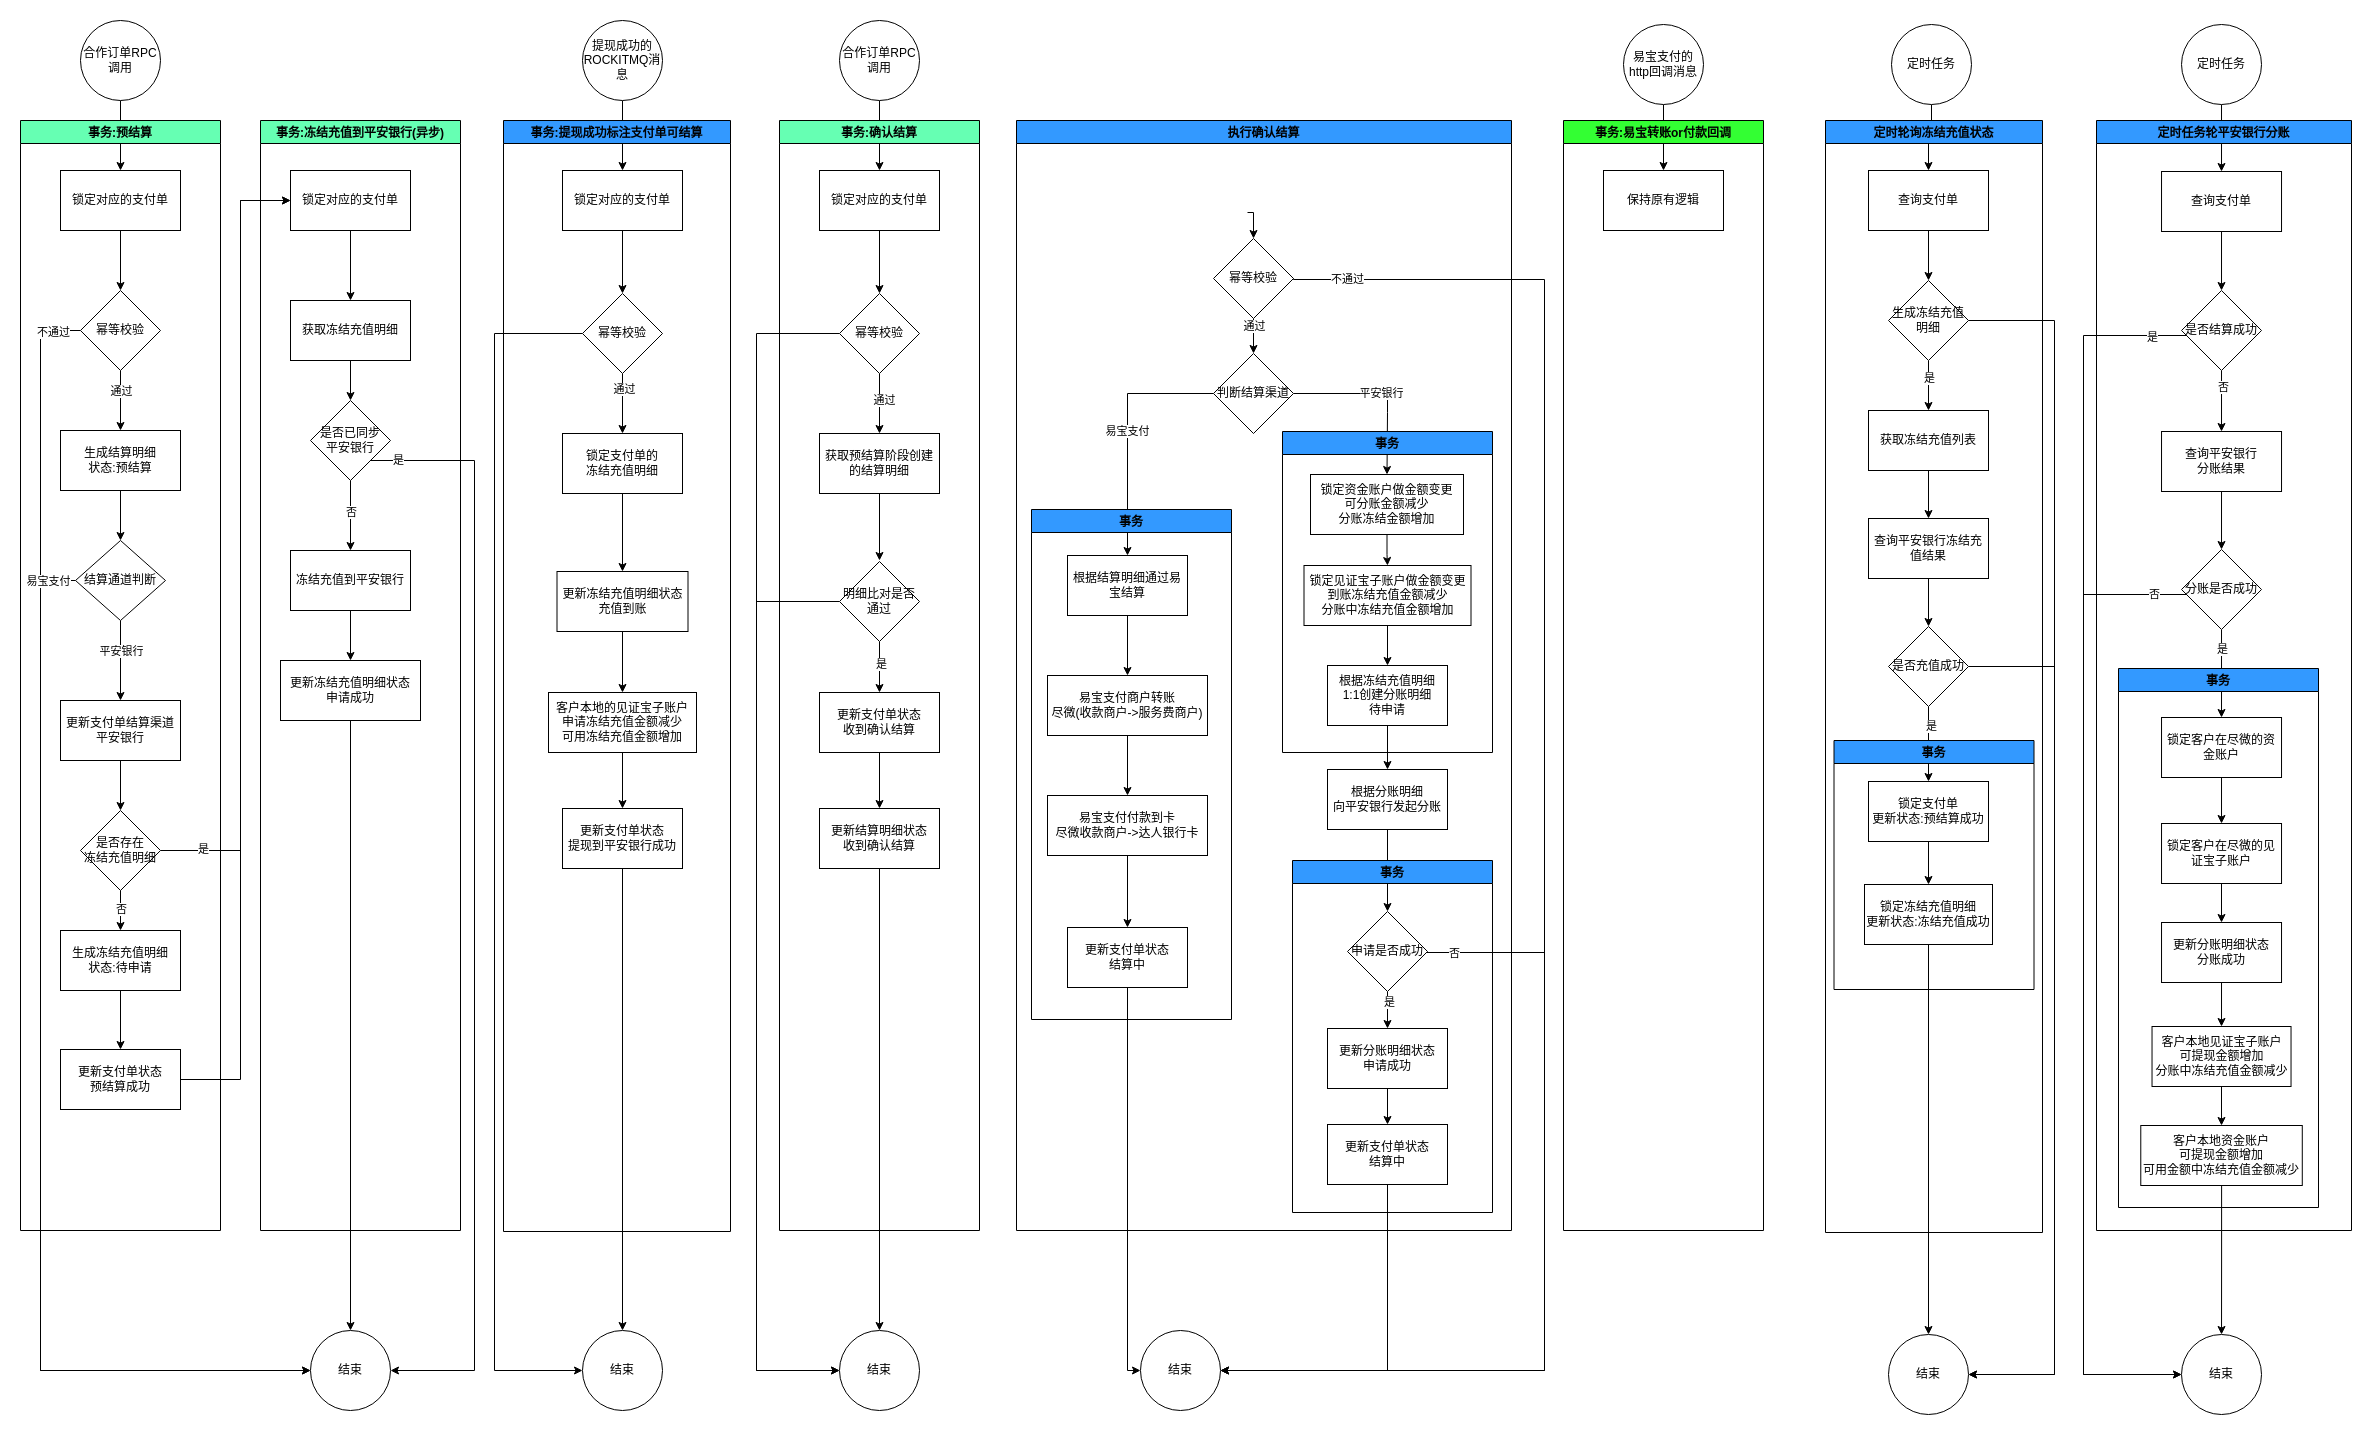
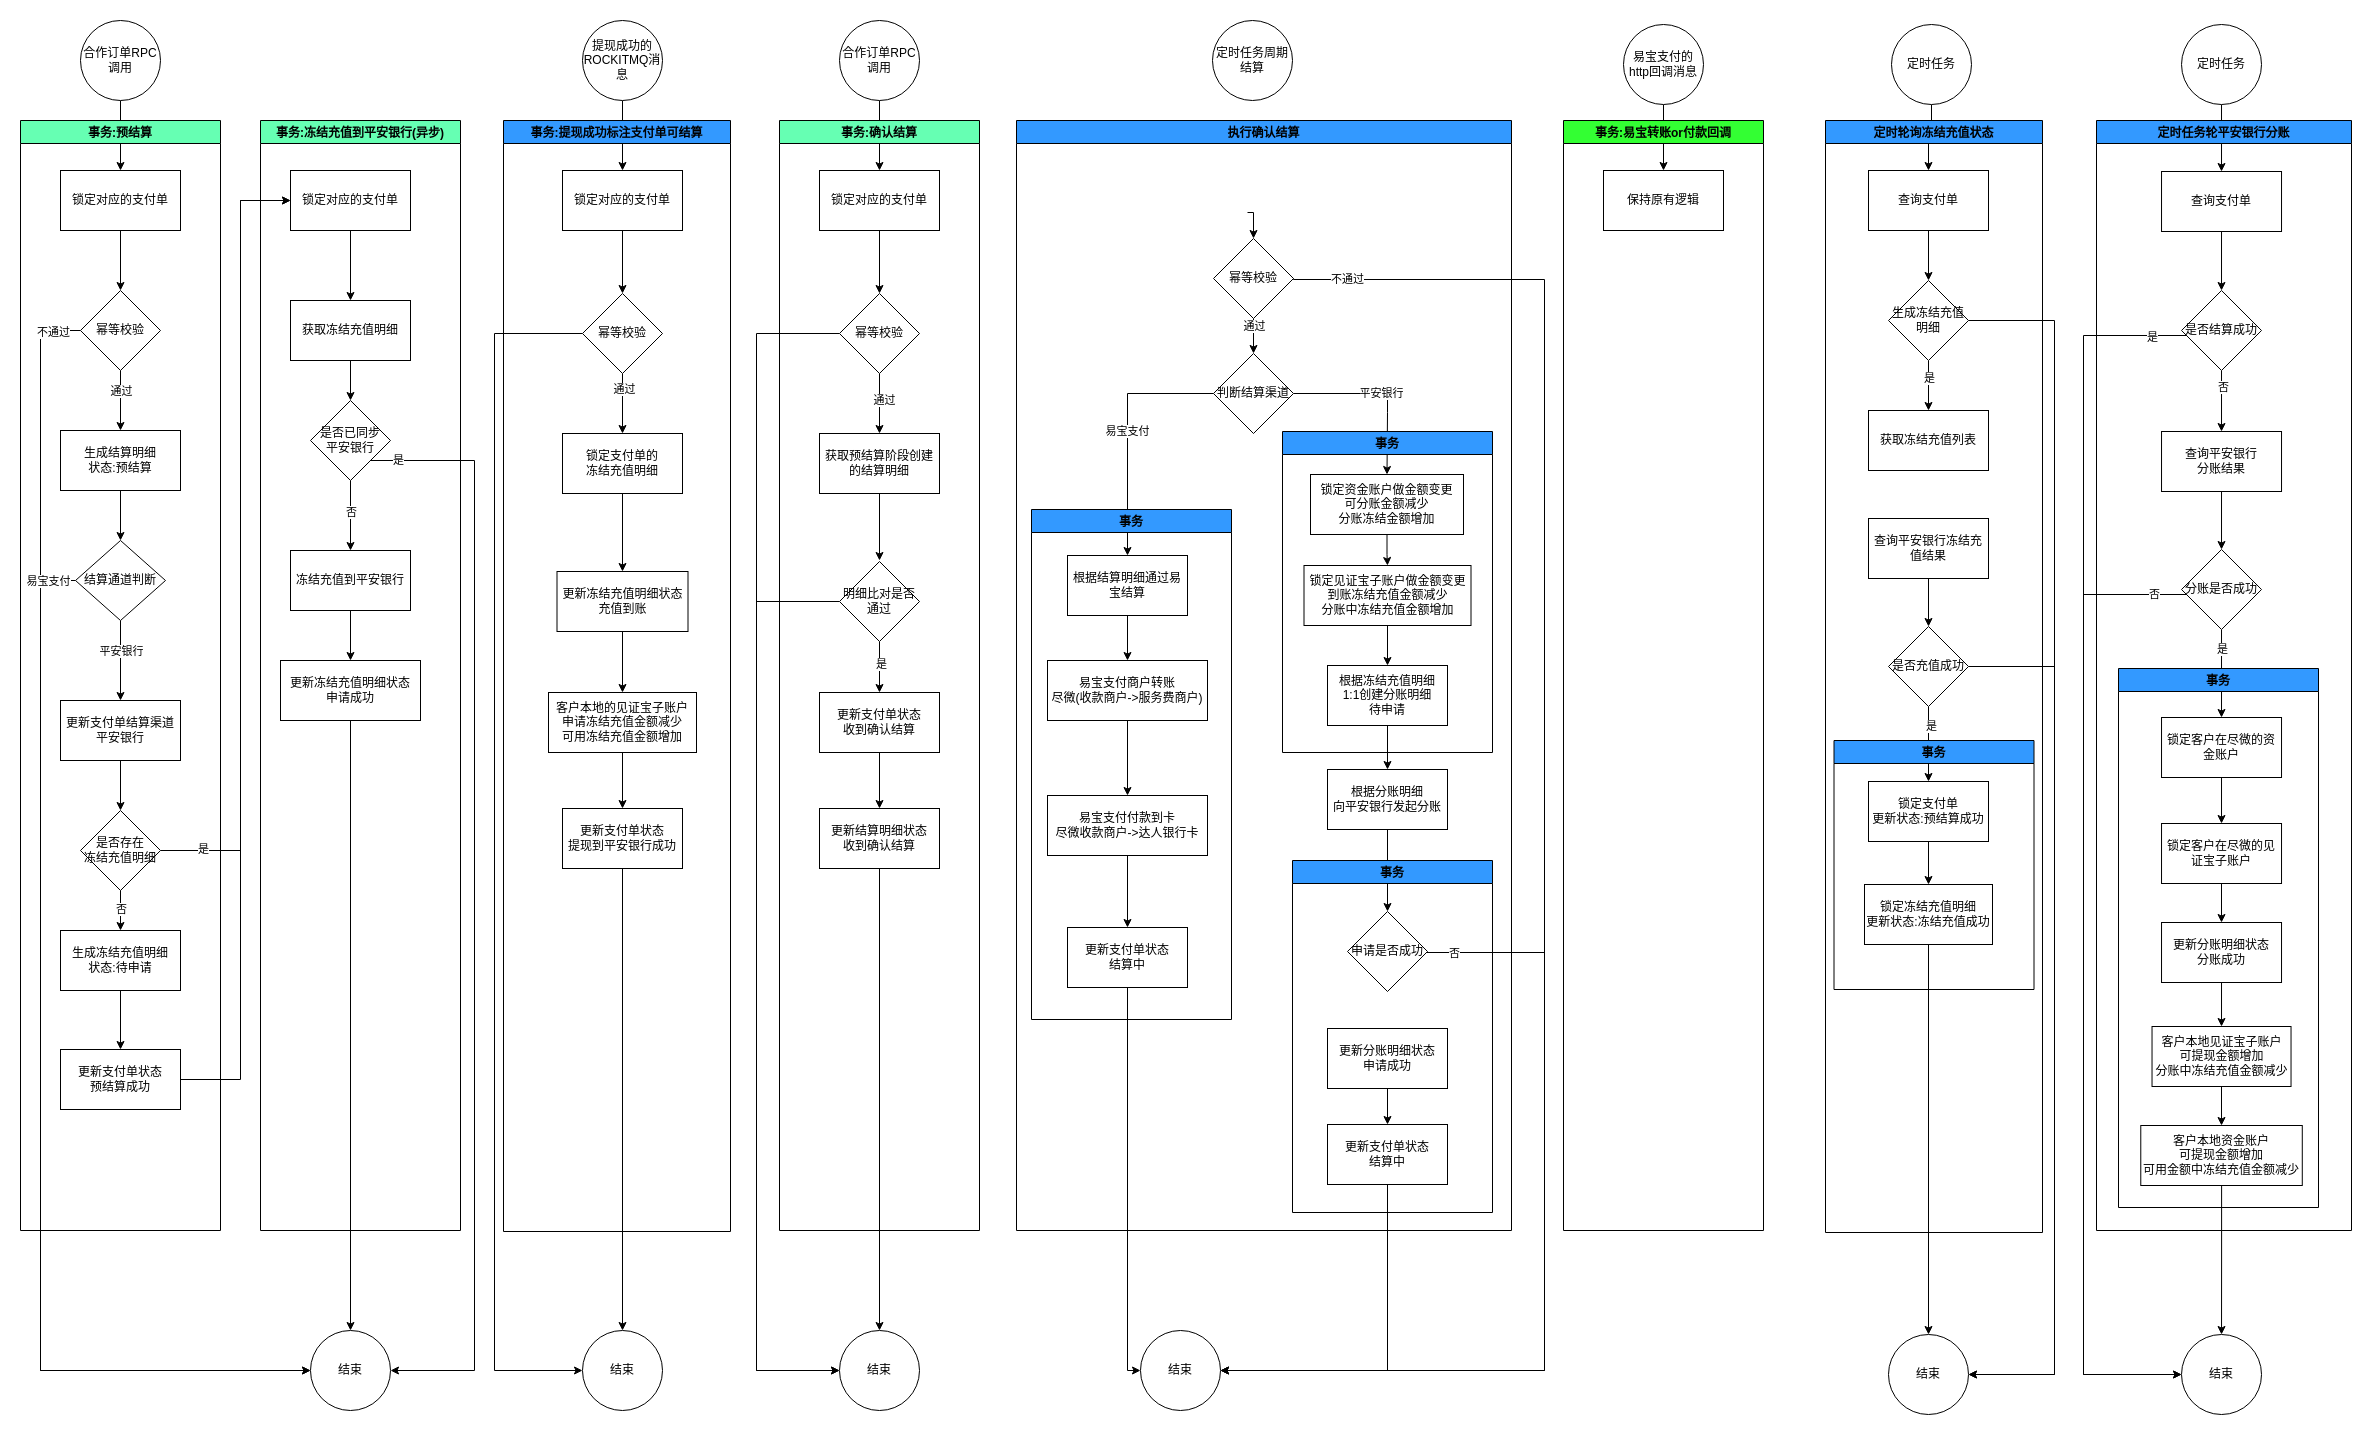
none -> (1253, 61)
(1929, 491) -> none
(1128, 706) -> (1128, 691)
(1388, 1010) -> none
